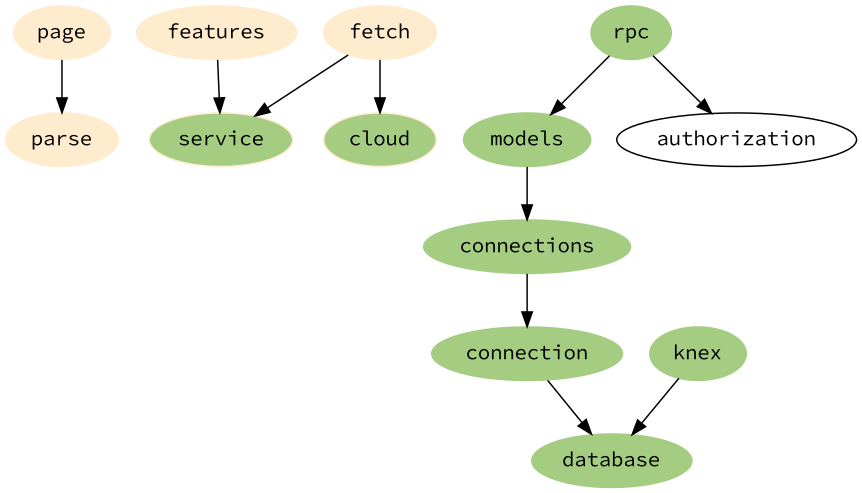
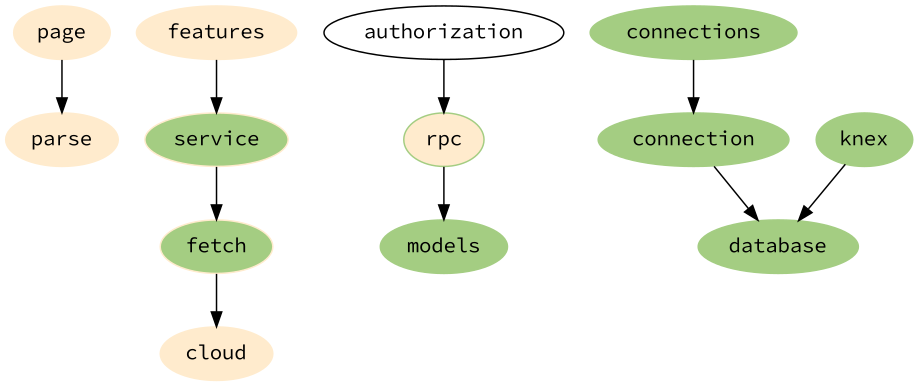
(380, 33) -> (217, 247)
(631, 33) -> (444, 140)
(677, 79) -> (444, 79)
(308, 81) -> (217, 186)
(380, 140) -> (217, 354)
(527, 186) -> none
